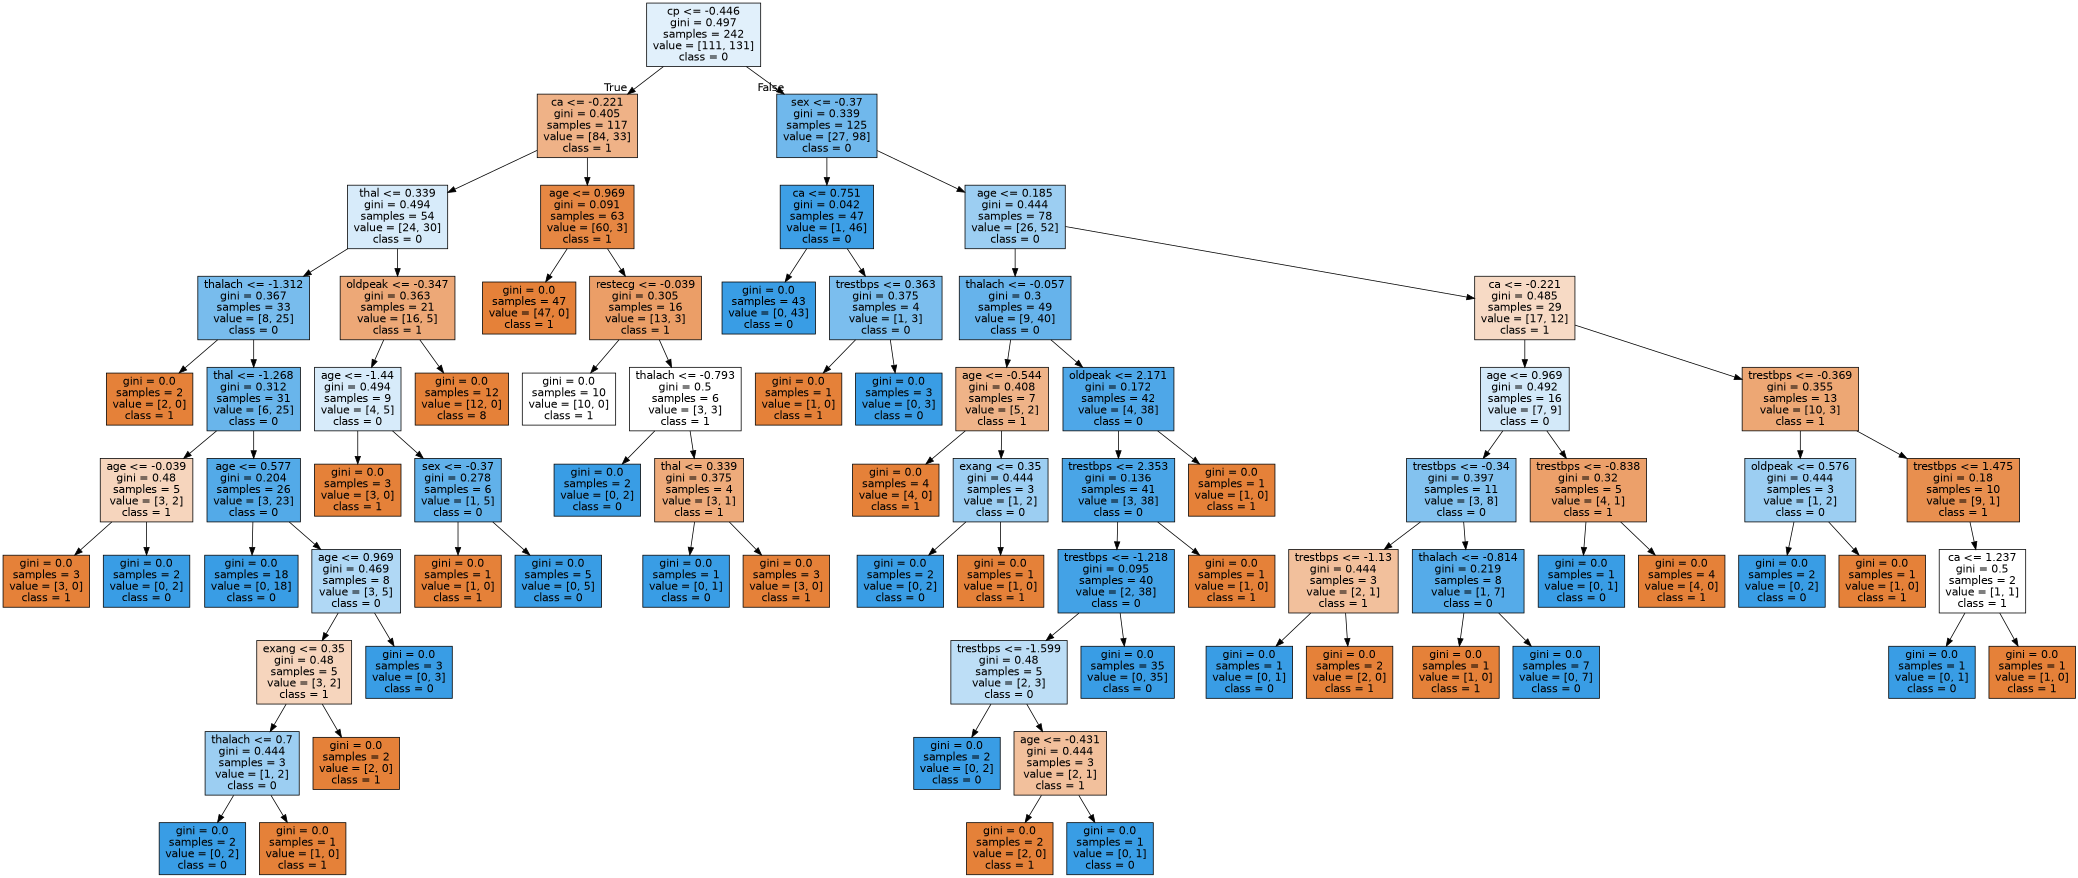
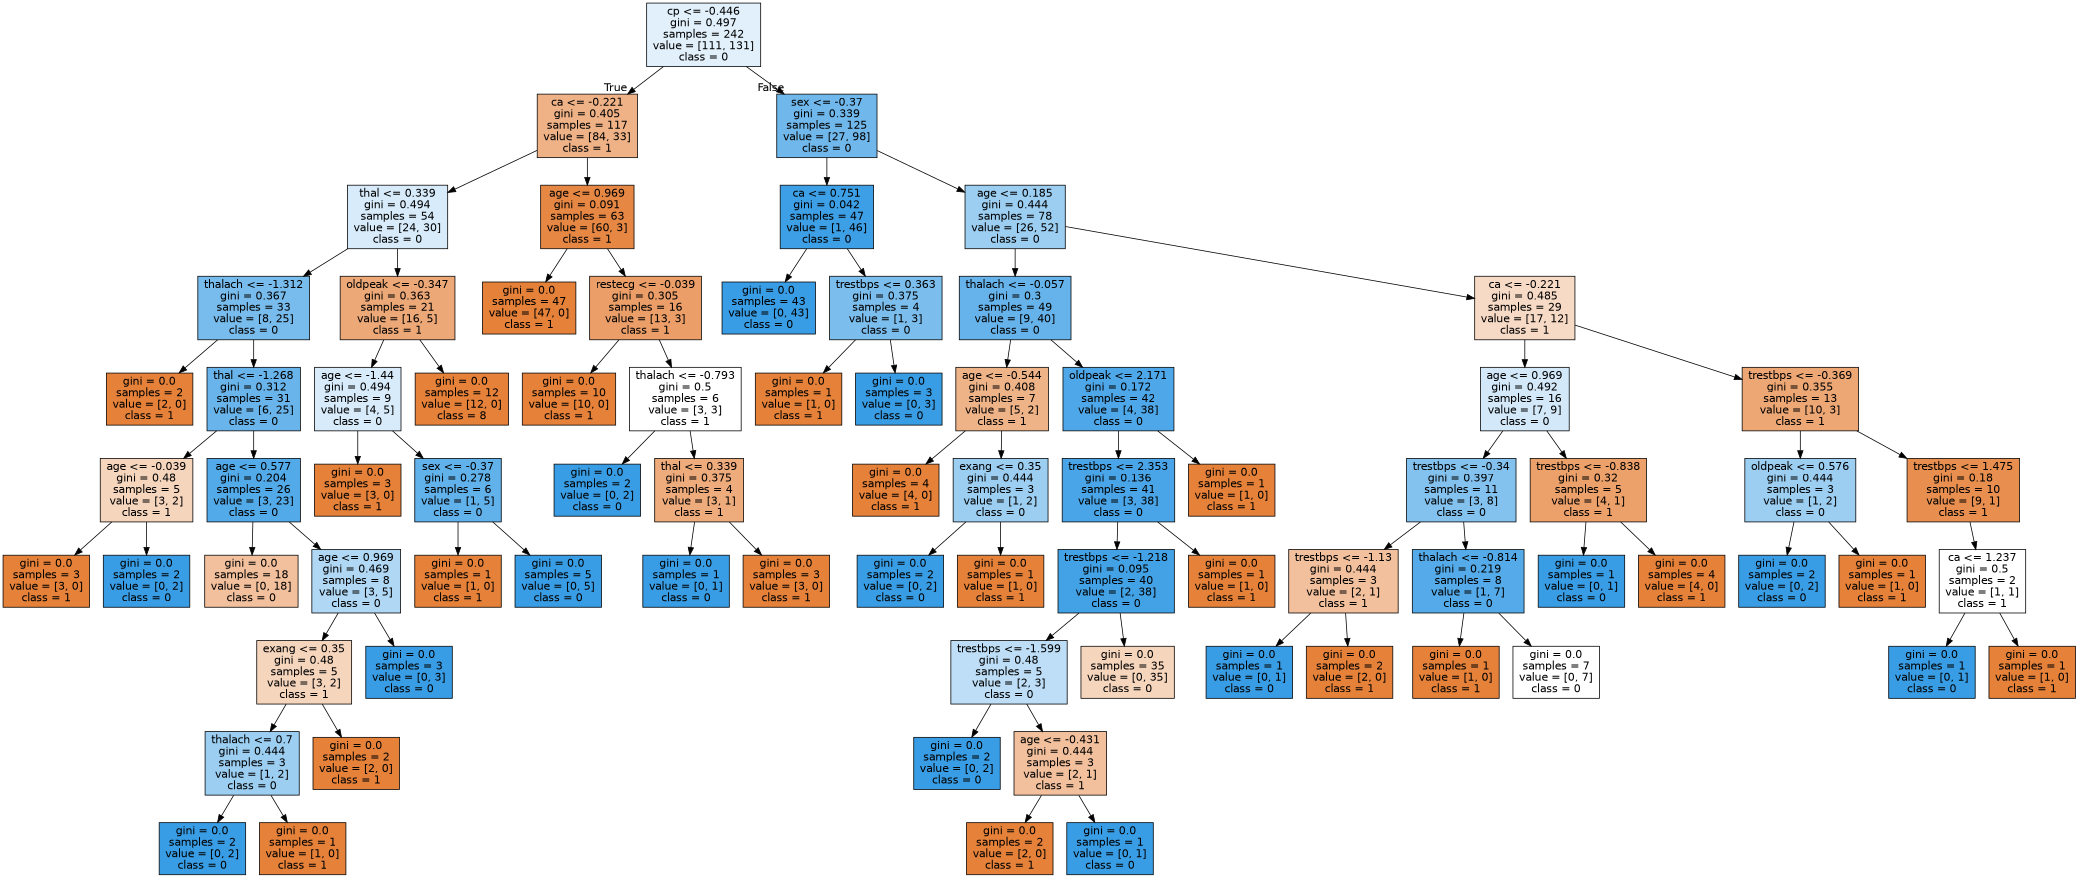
(569, 399) -> (569, 399)
(251, 581) -> (251, 581)
(1128, 672) -> (1128, 672)
(1556, 672) -> (1556, 672)
